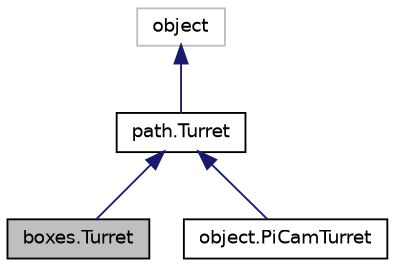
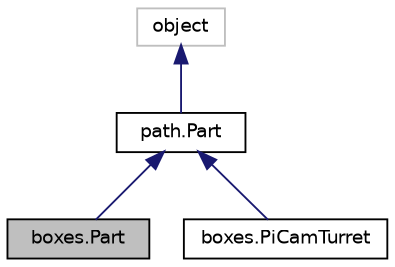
(181, 133) -> (181, 133)
(78, 239) -> (78, 239)
(286, 239) -> (286, 239)
